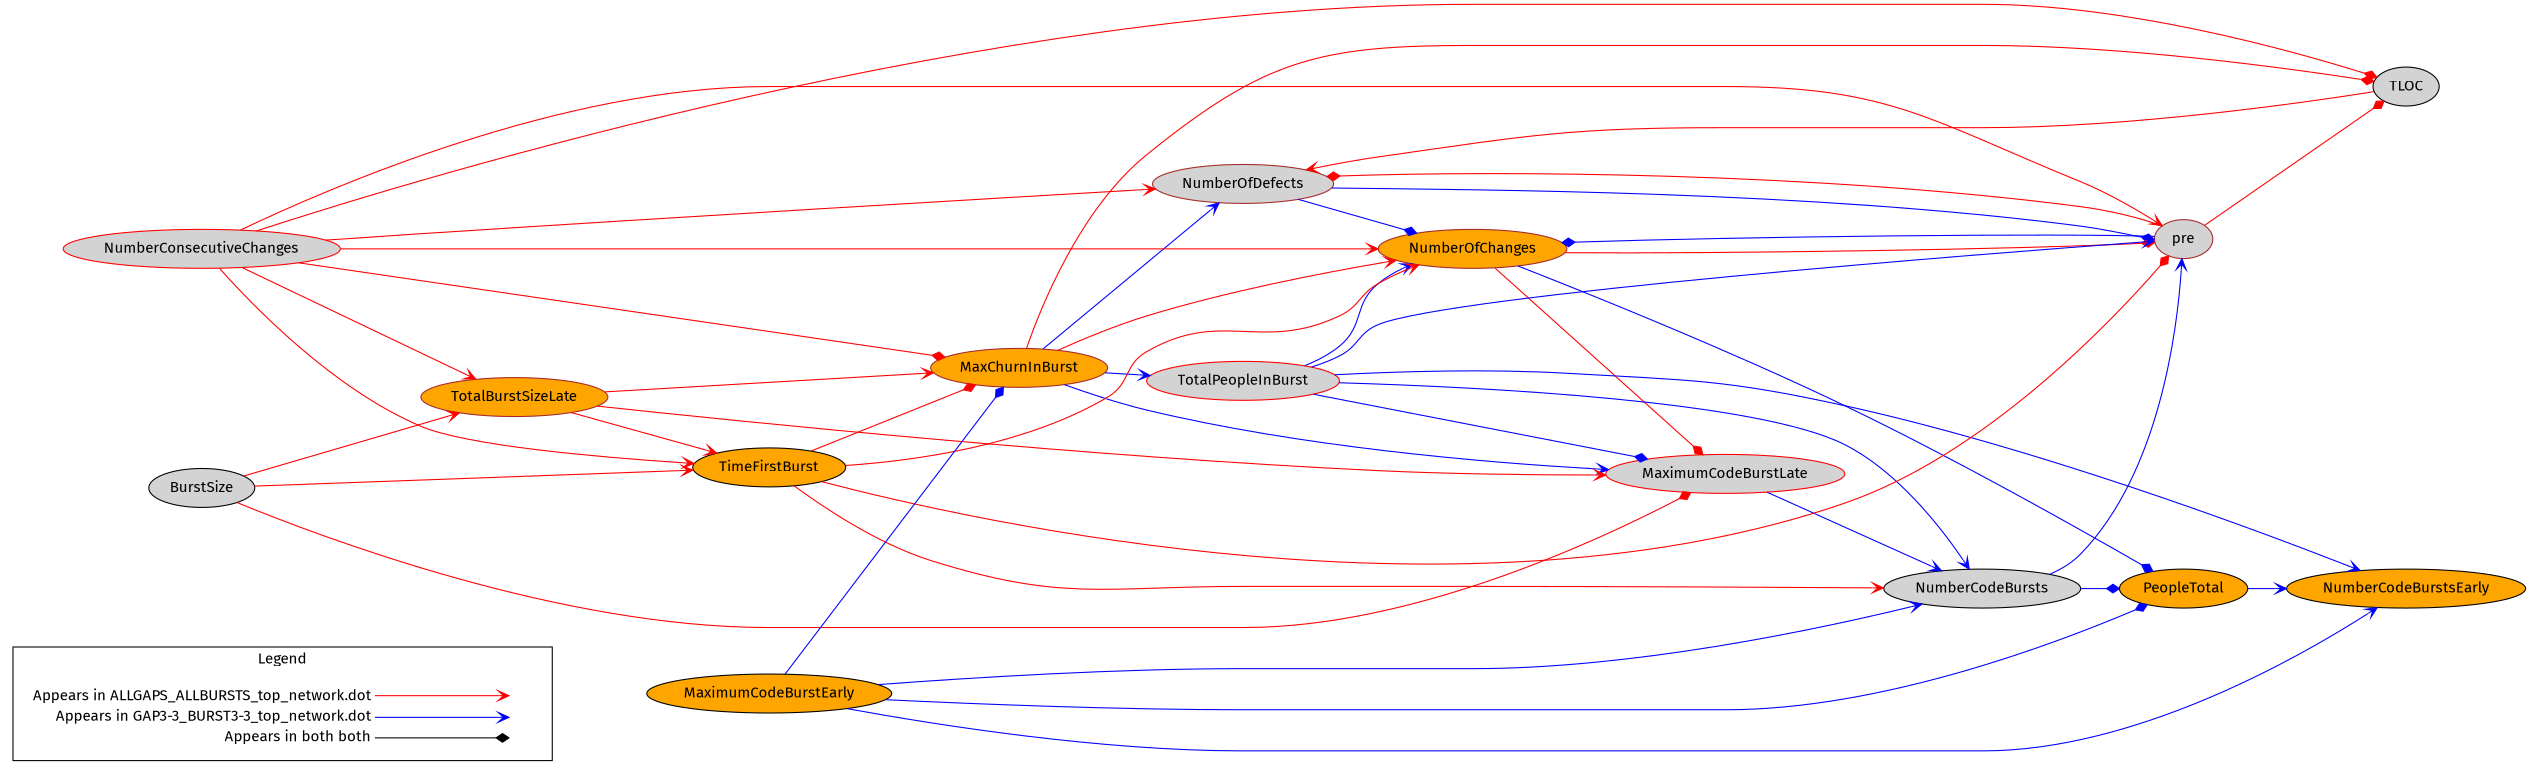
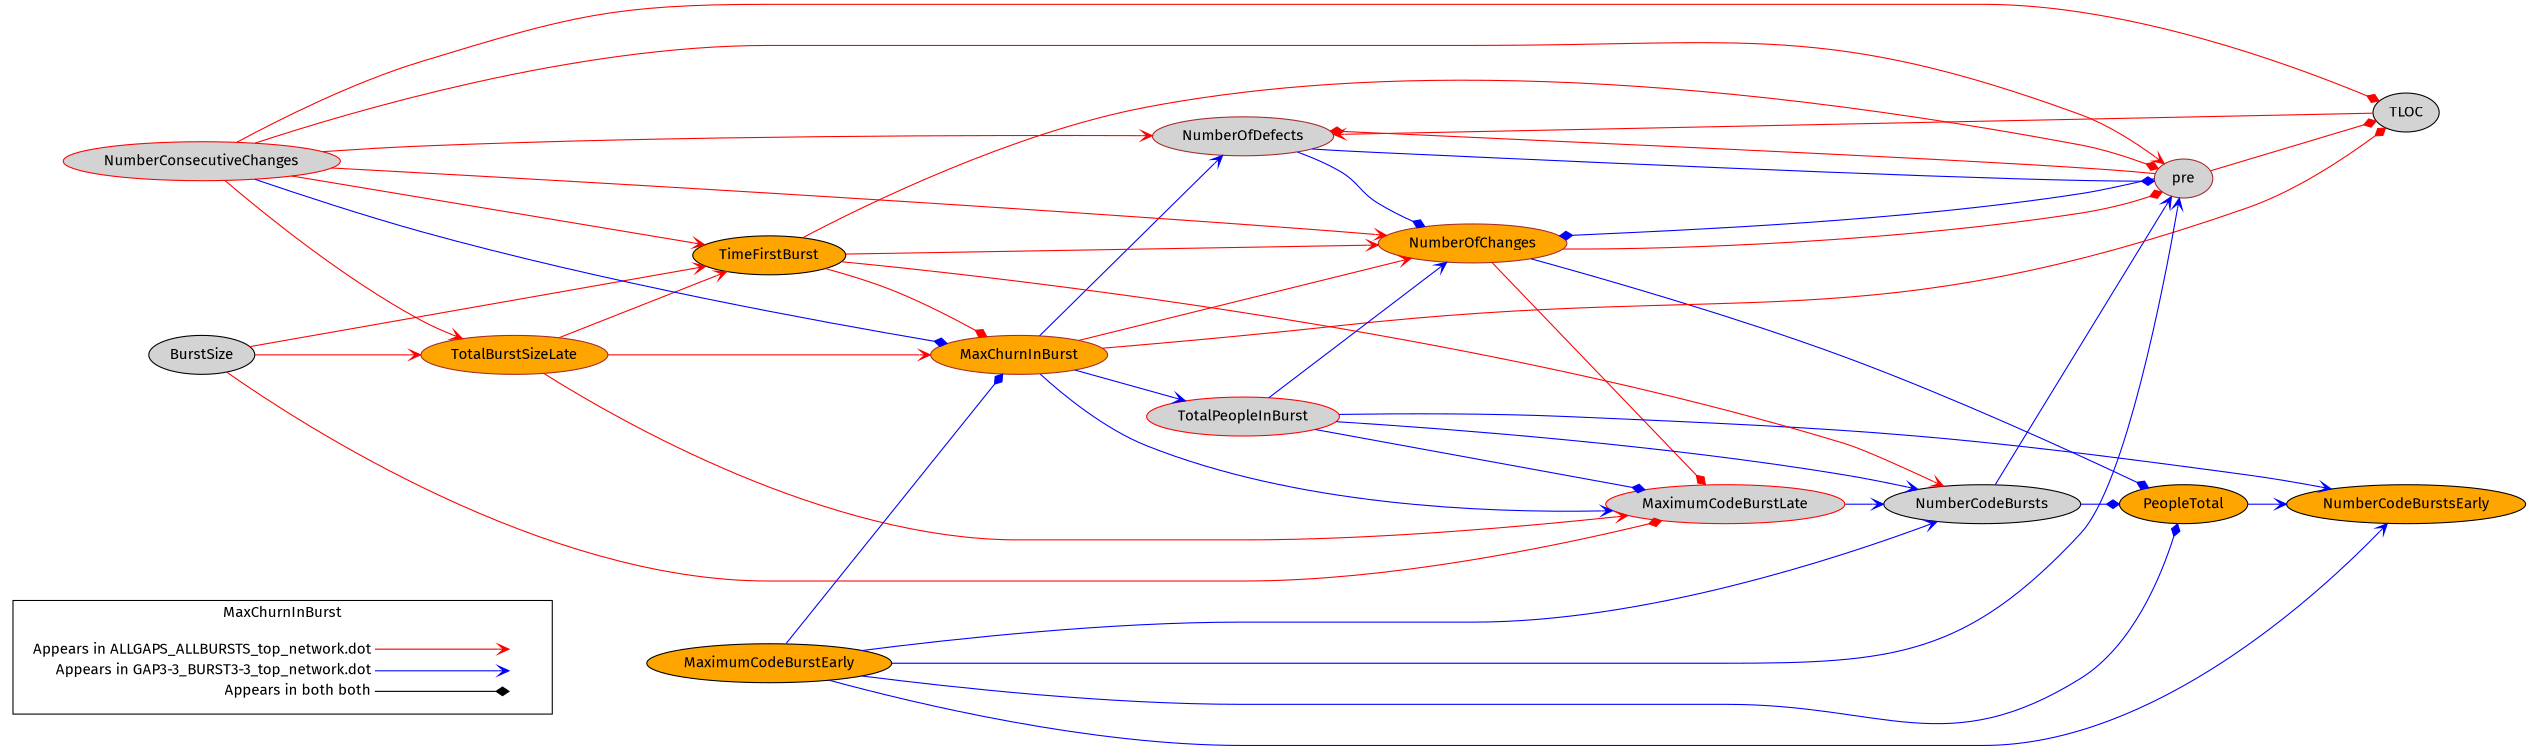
(1719, 278) -> (1676, 663)
(615, 309) -> (591, 274)
(283, 659) -> (283, 613)
